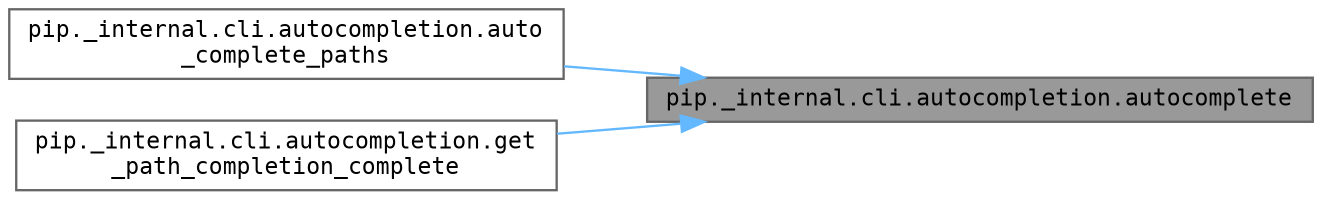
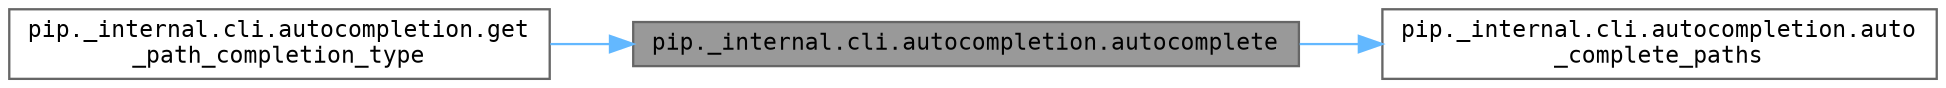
(622, 71) -> (1329, 44)
(286, 155) -> (279, 44)
